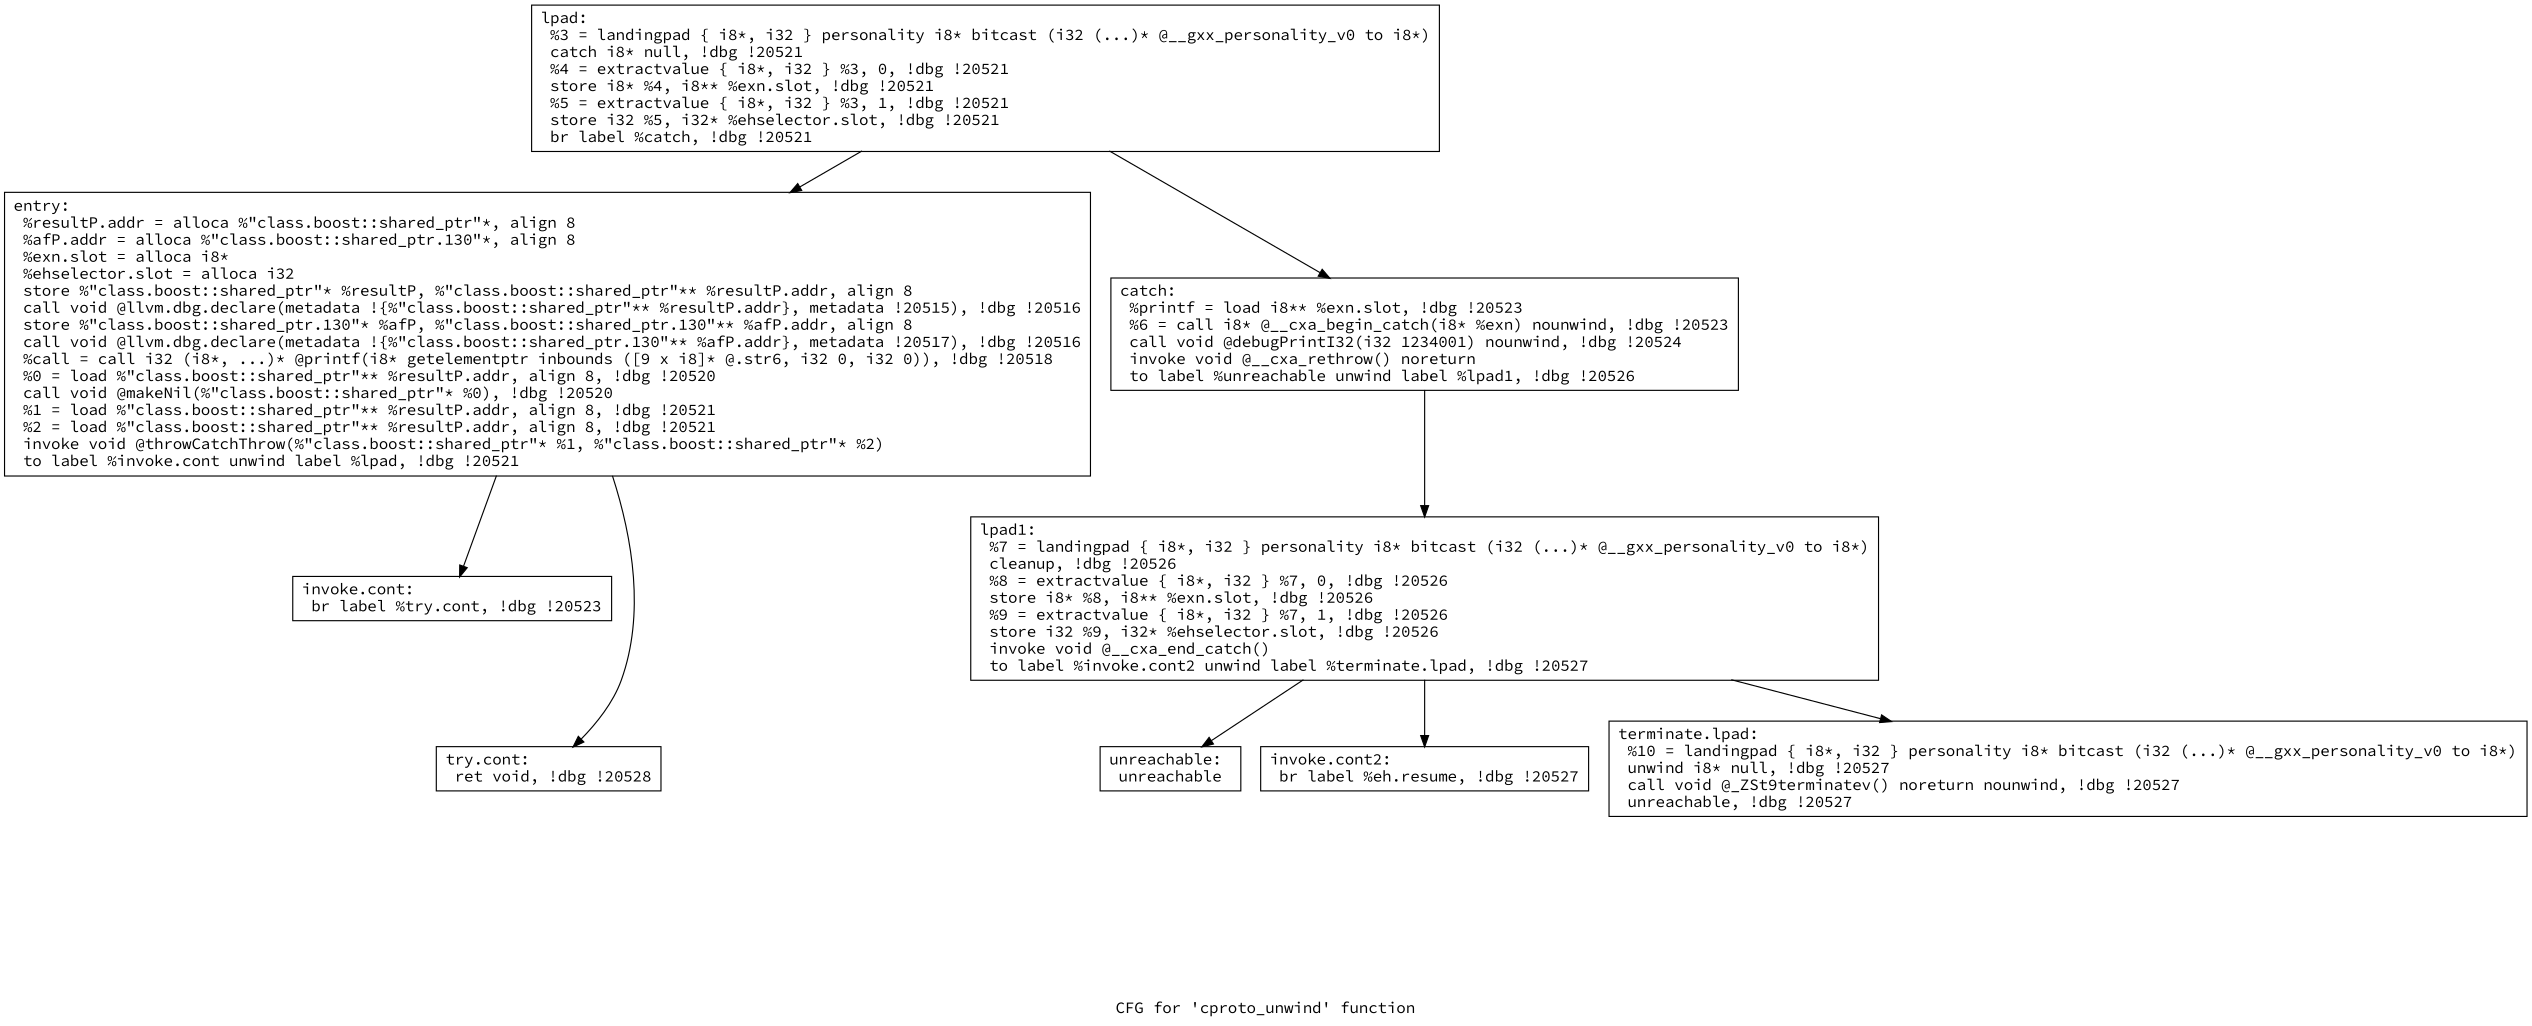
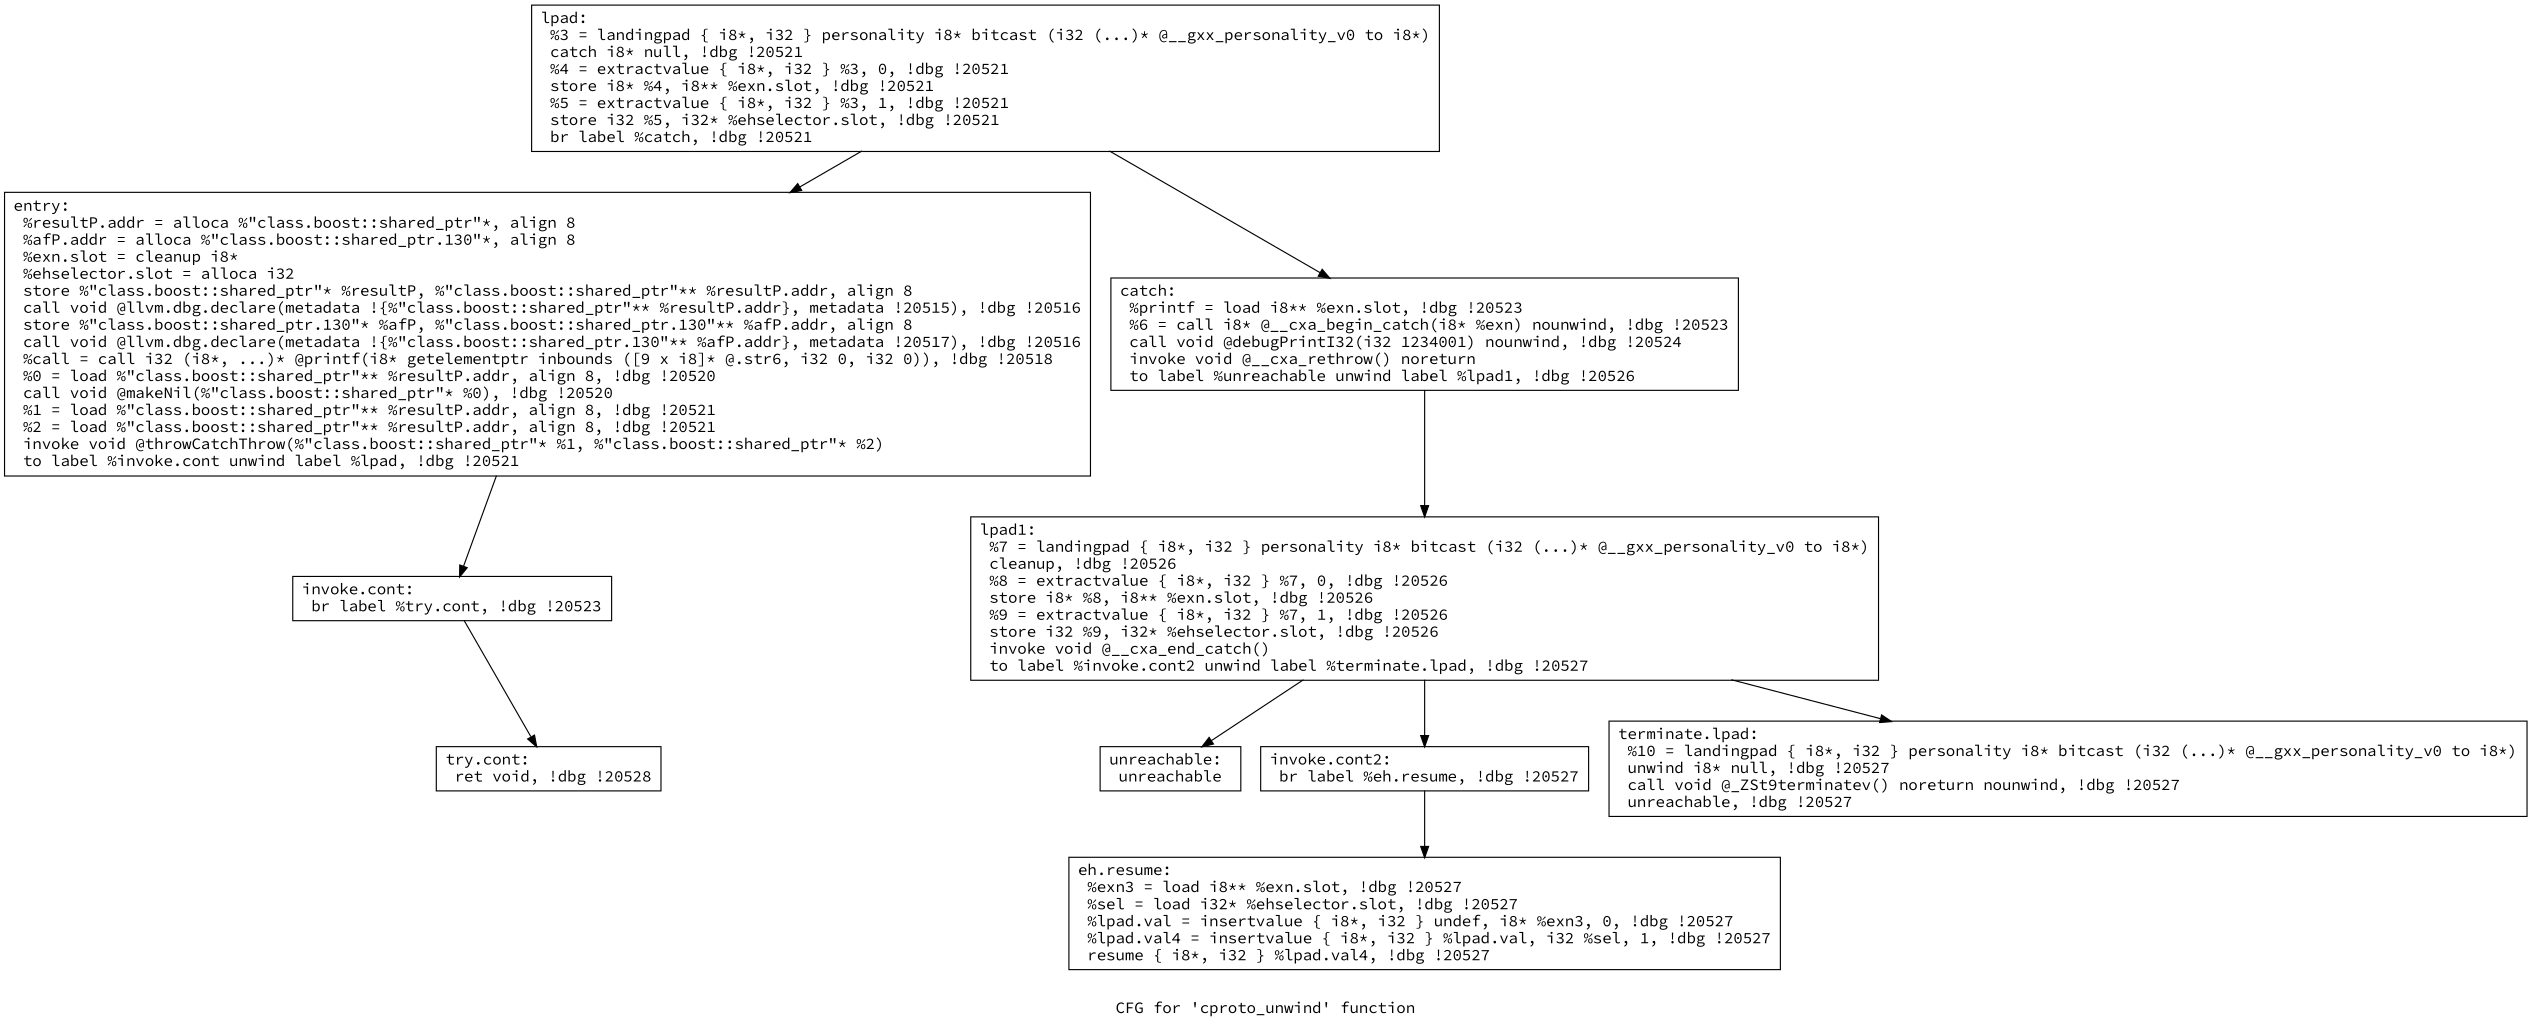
(121, 257) -> (127, 257)
(634, 613) -> (497, 678)
none -> (1425, 913)
